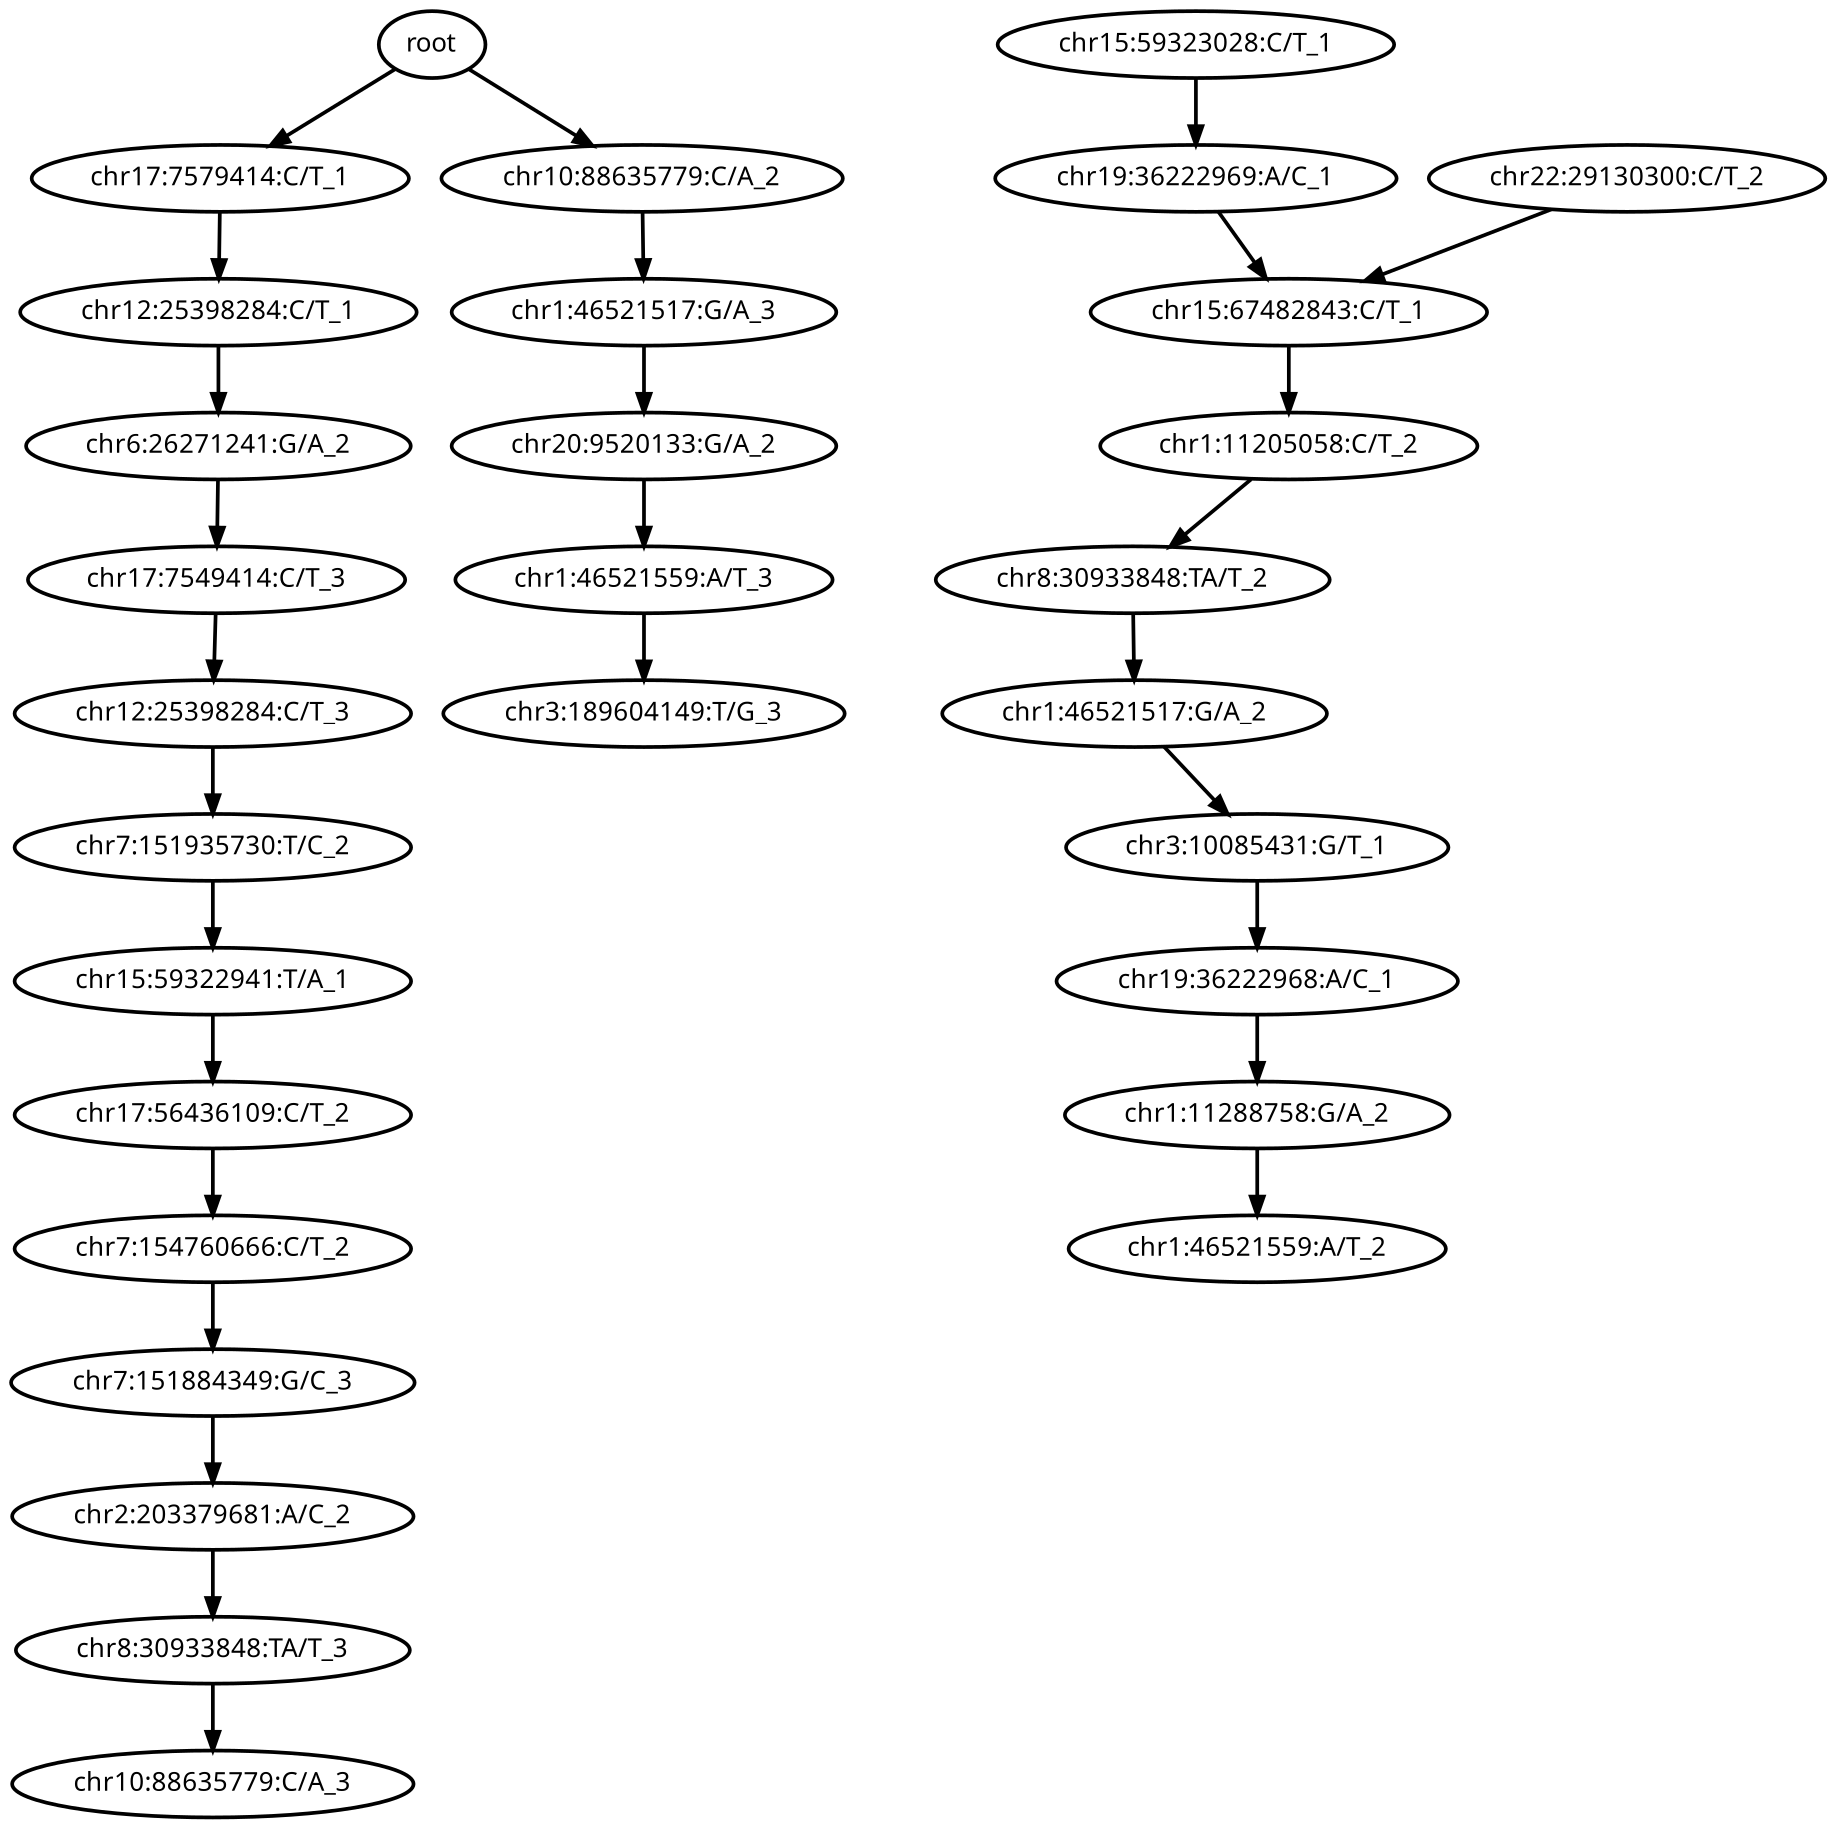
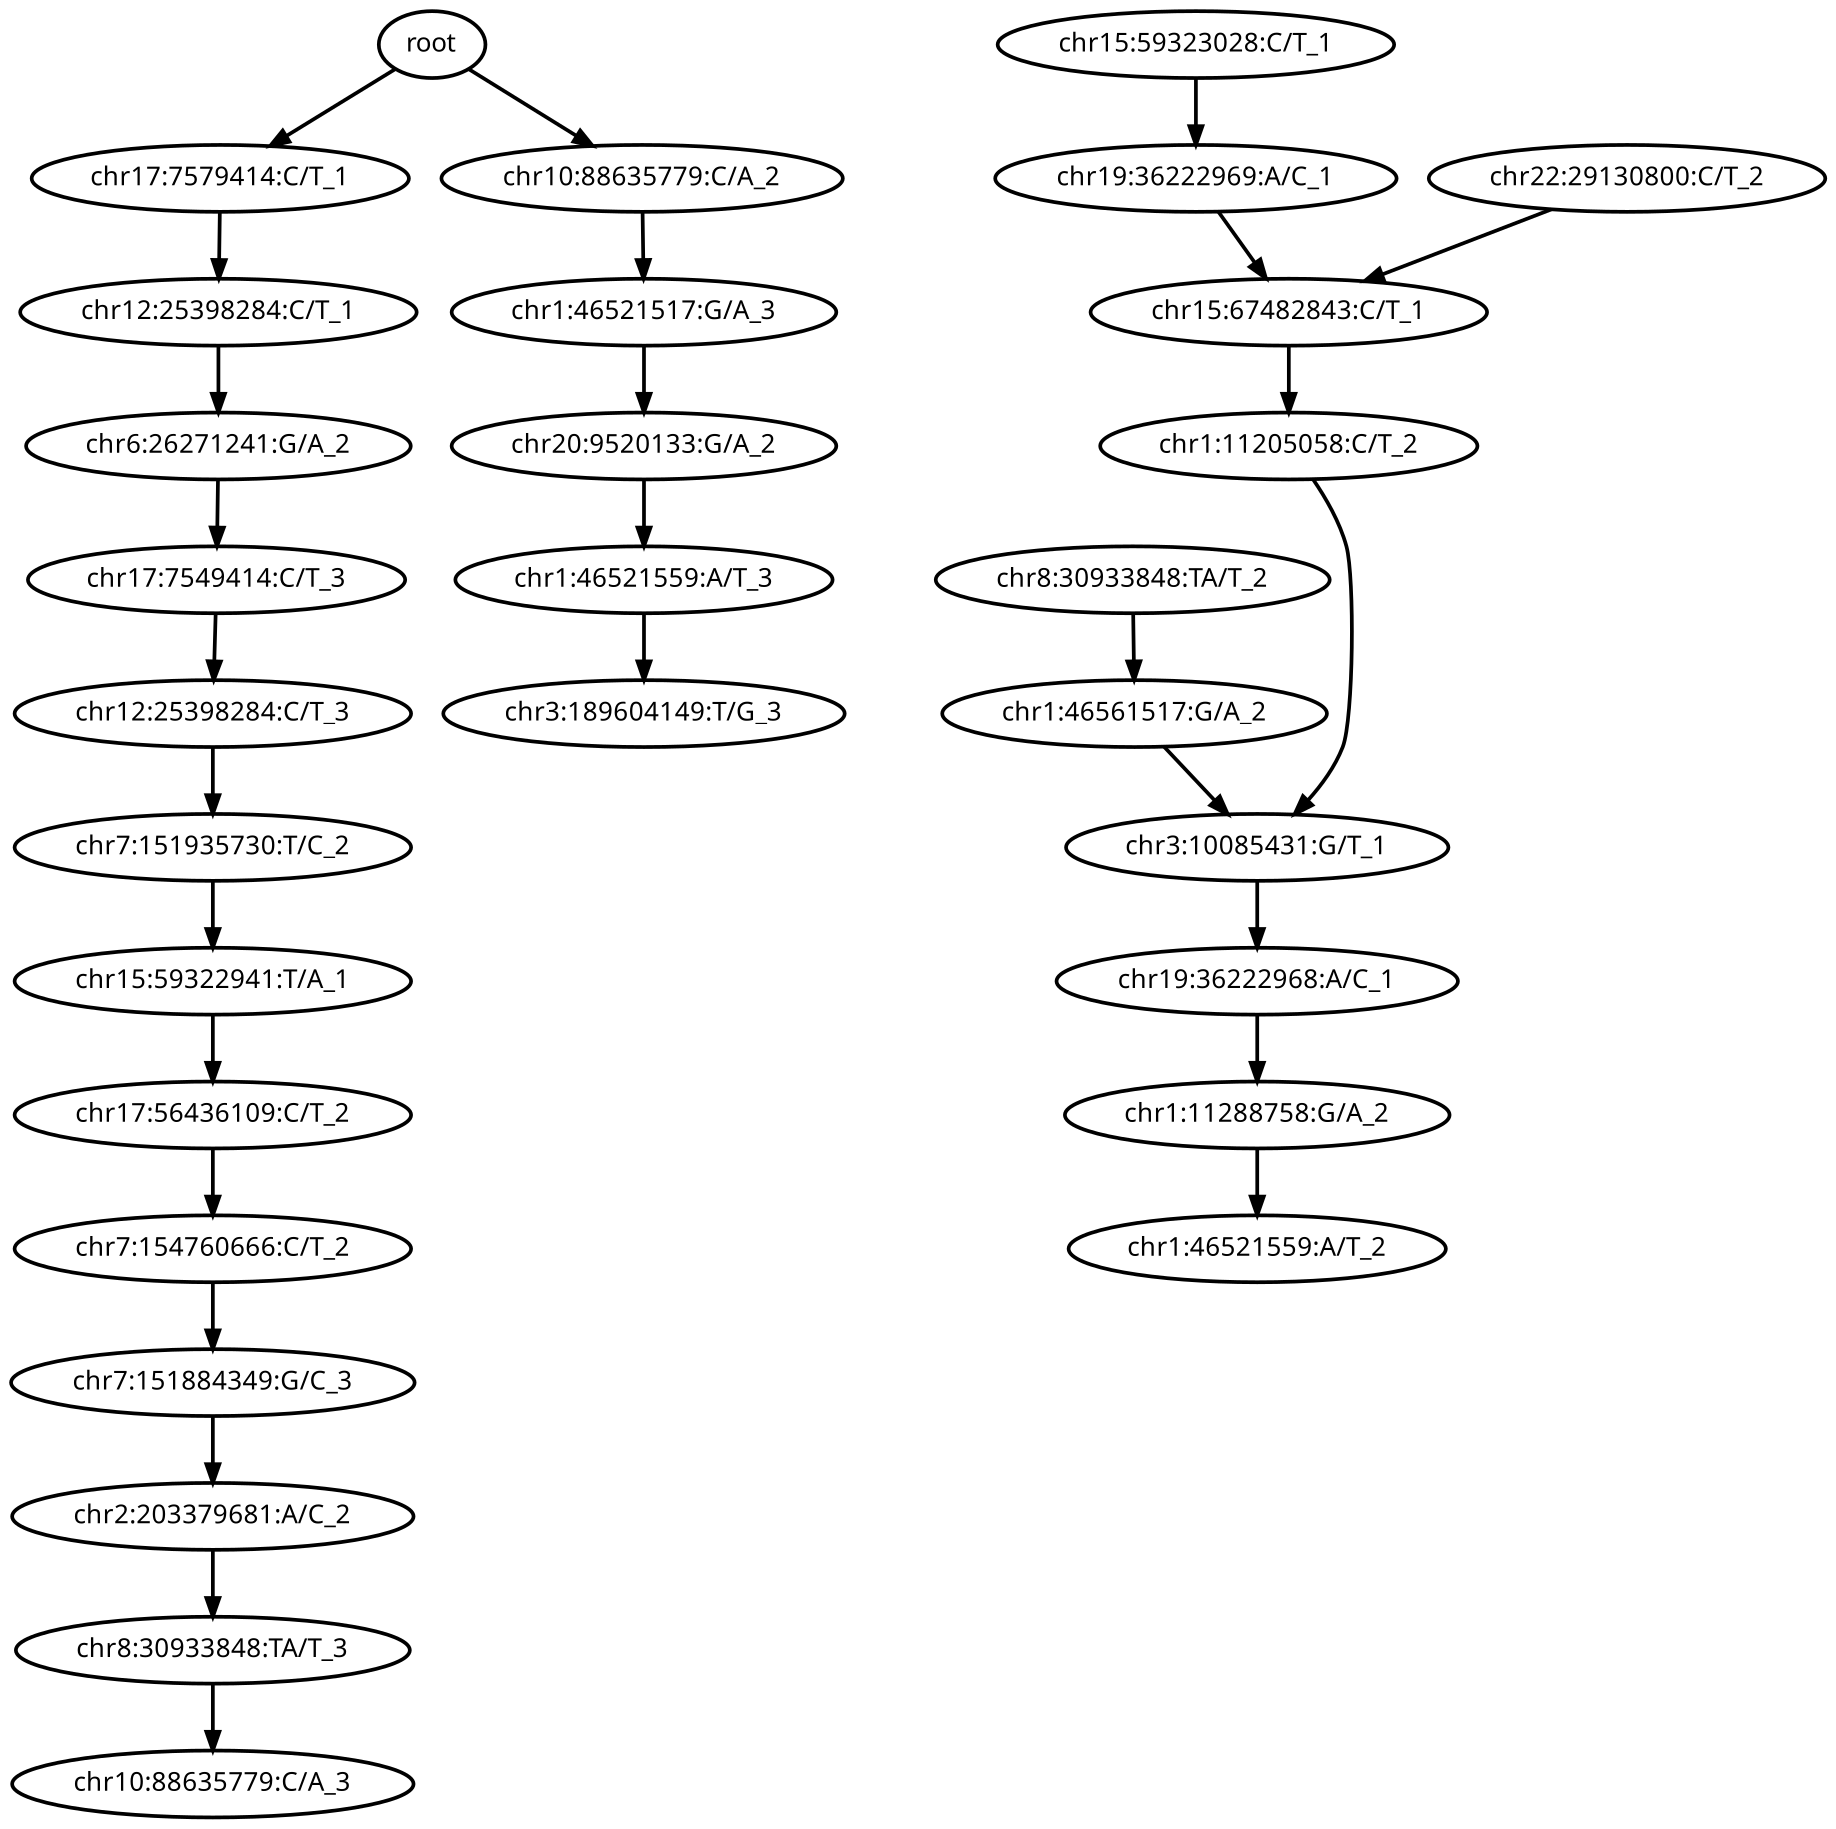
(1627, 178) -> (1627, 178)
(1218, 507) -> (1352, 641)
(1135, 714) -> (1135, 714)
